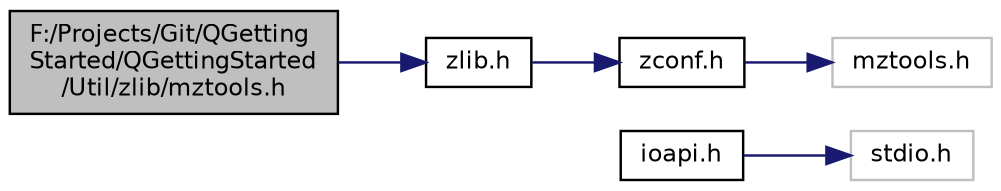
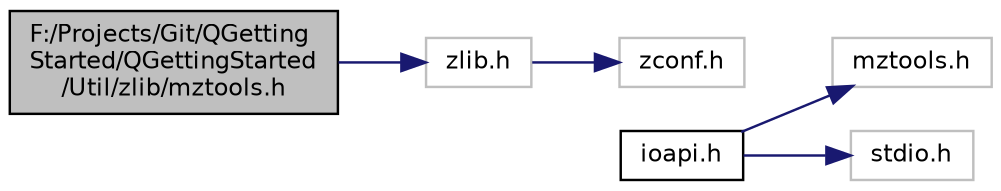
(479, 62) -> (479, 62)
(682, 62) -> (682, 62)
(776, 62) -> (786, 114)
